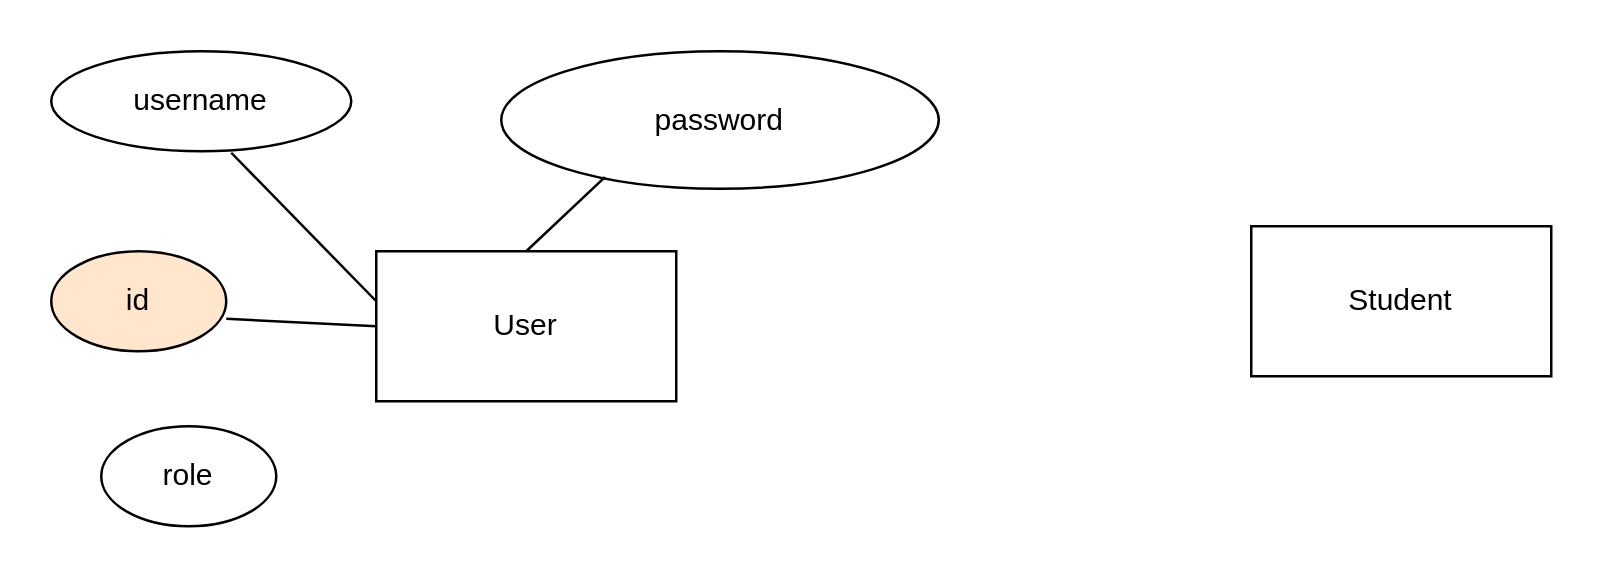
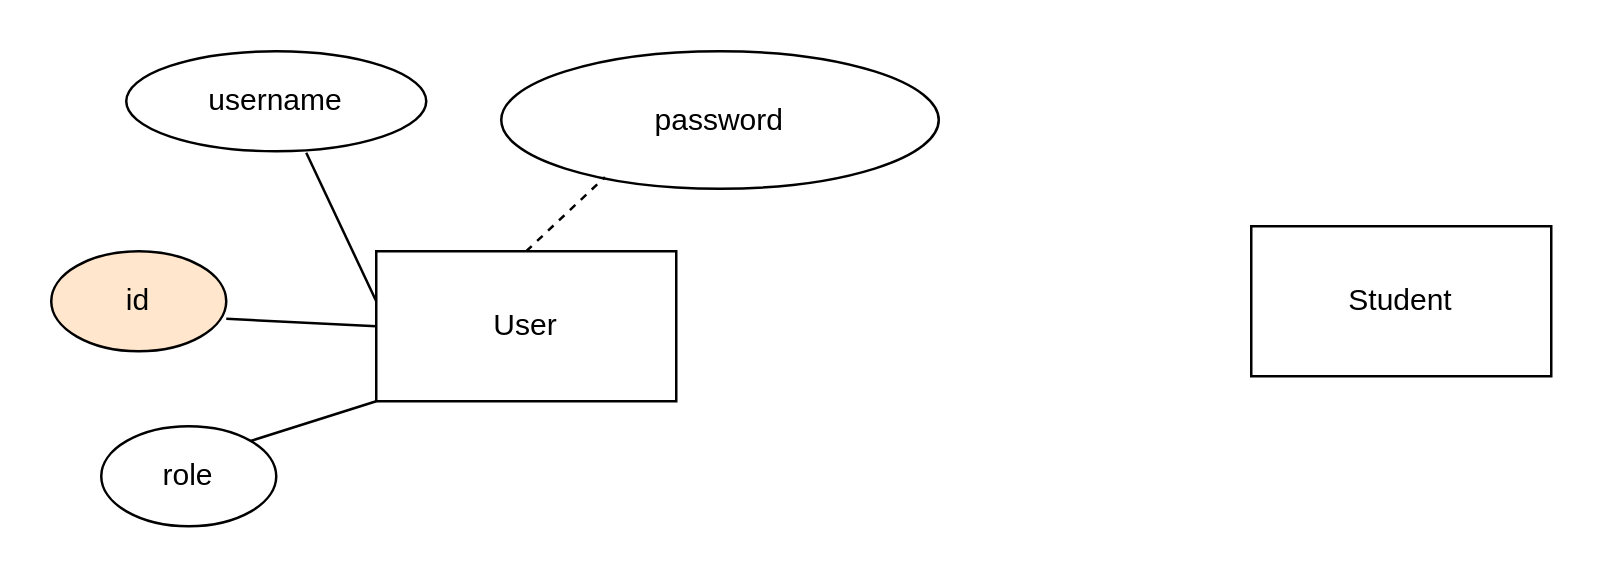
(201, 101) -> (276, 101)
(567, 213) -> (567, 213)
none -> (314, 421)
